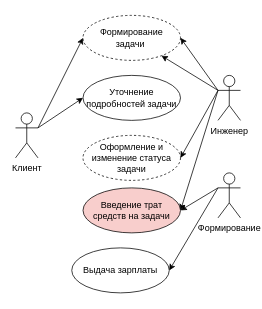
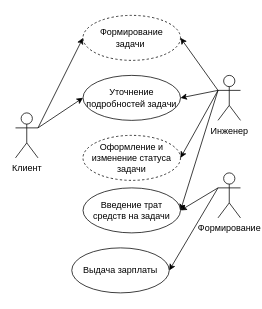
(189, 72) -> (200, 94)
(132, 210) -> (132, 210)
